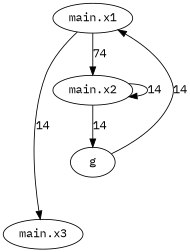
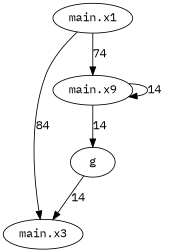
(93, 90) -> (93, 90)
(172, 98) -> (71, 194)
(43, 126) -> (43, 126)
